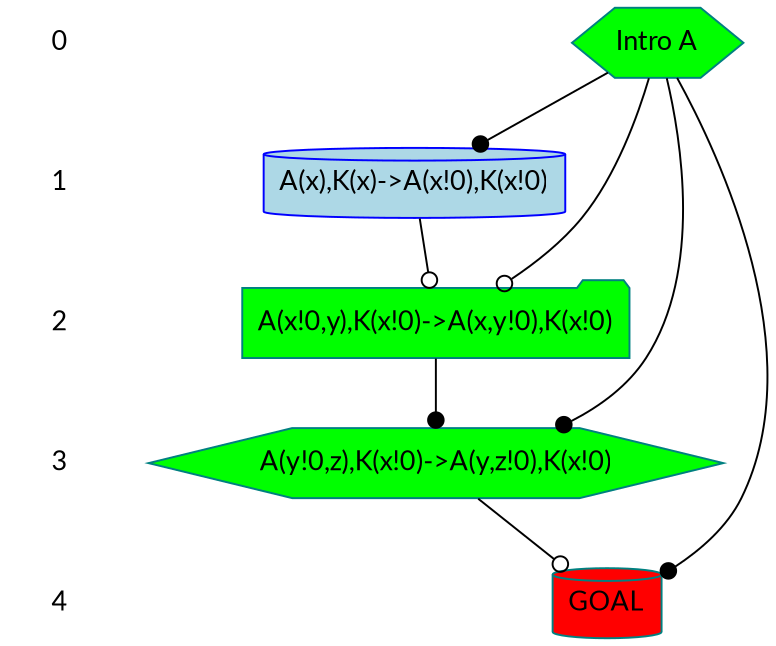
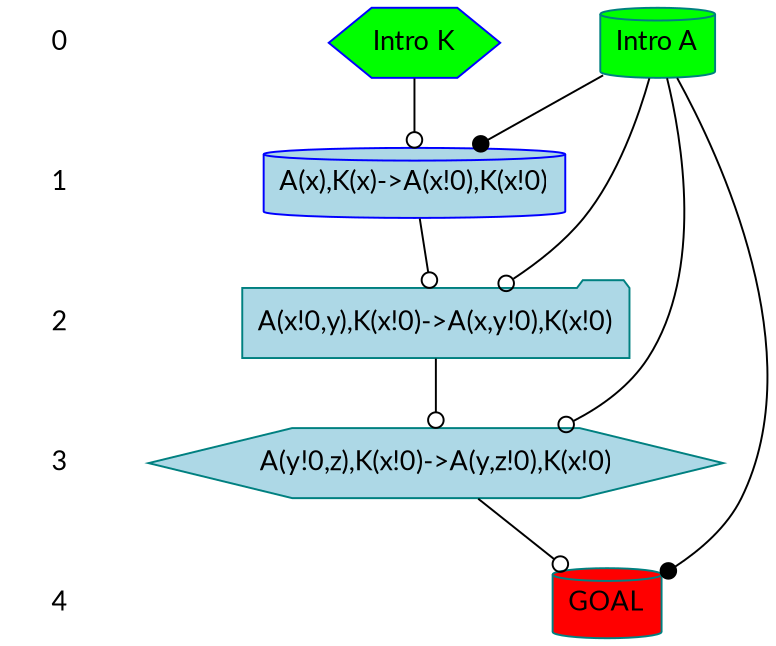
none -> (414, 43)
(658, 43) -> (658, 43)
(678, 270) -> (679, 270)
(436, 323) -> (436, 323)
(436, 385) -> (436, 385)
(436, 463) -> (436, 463)
